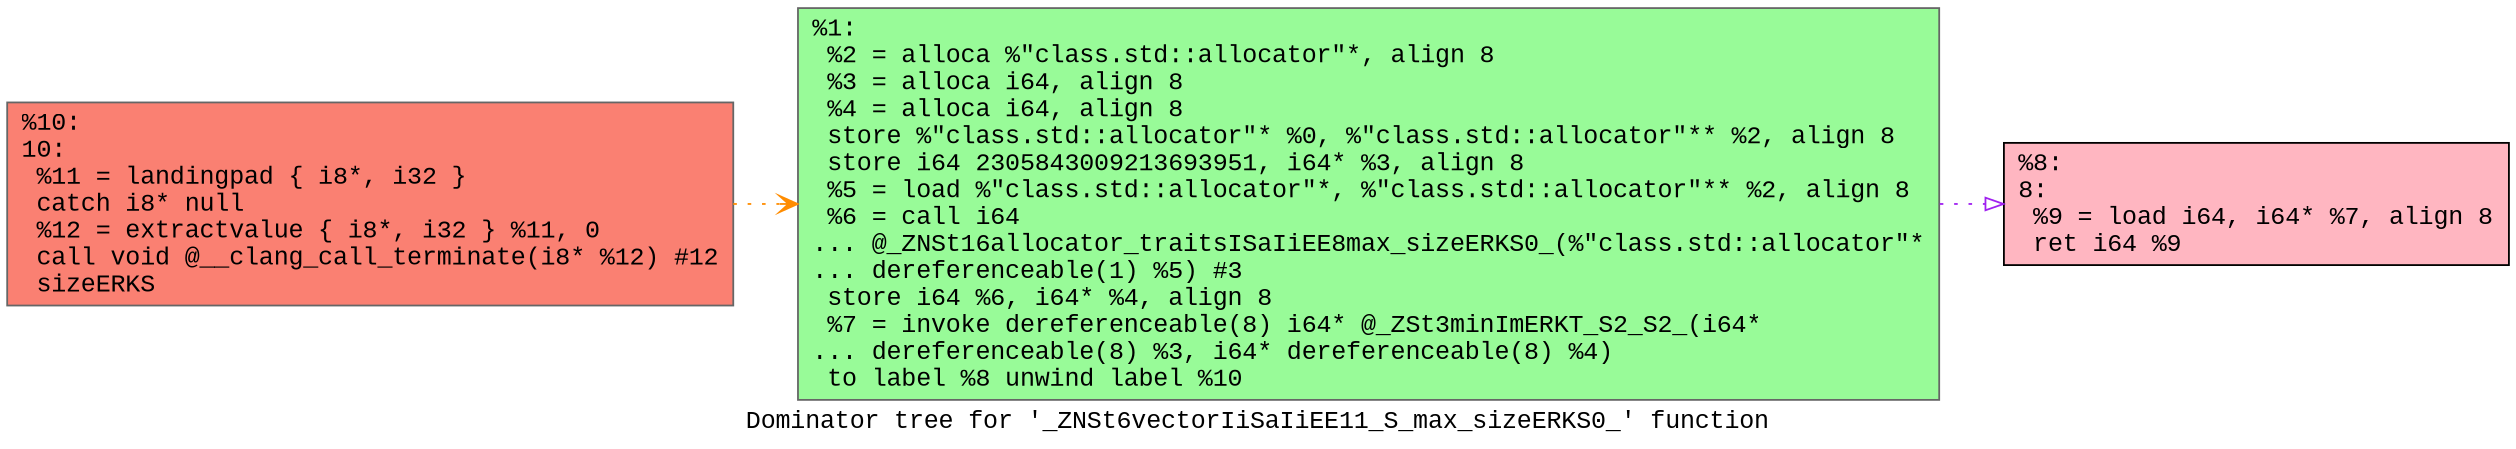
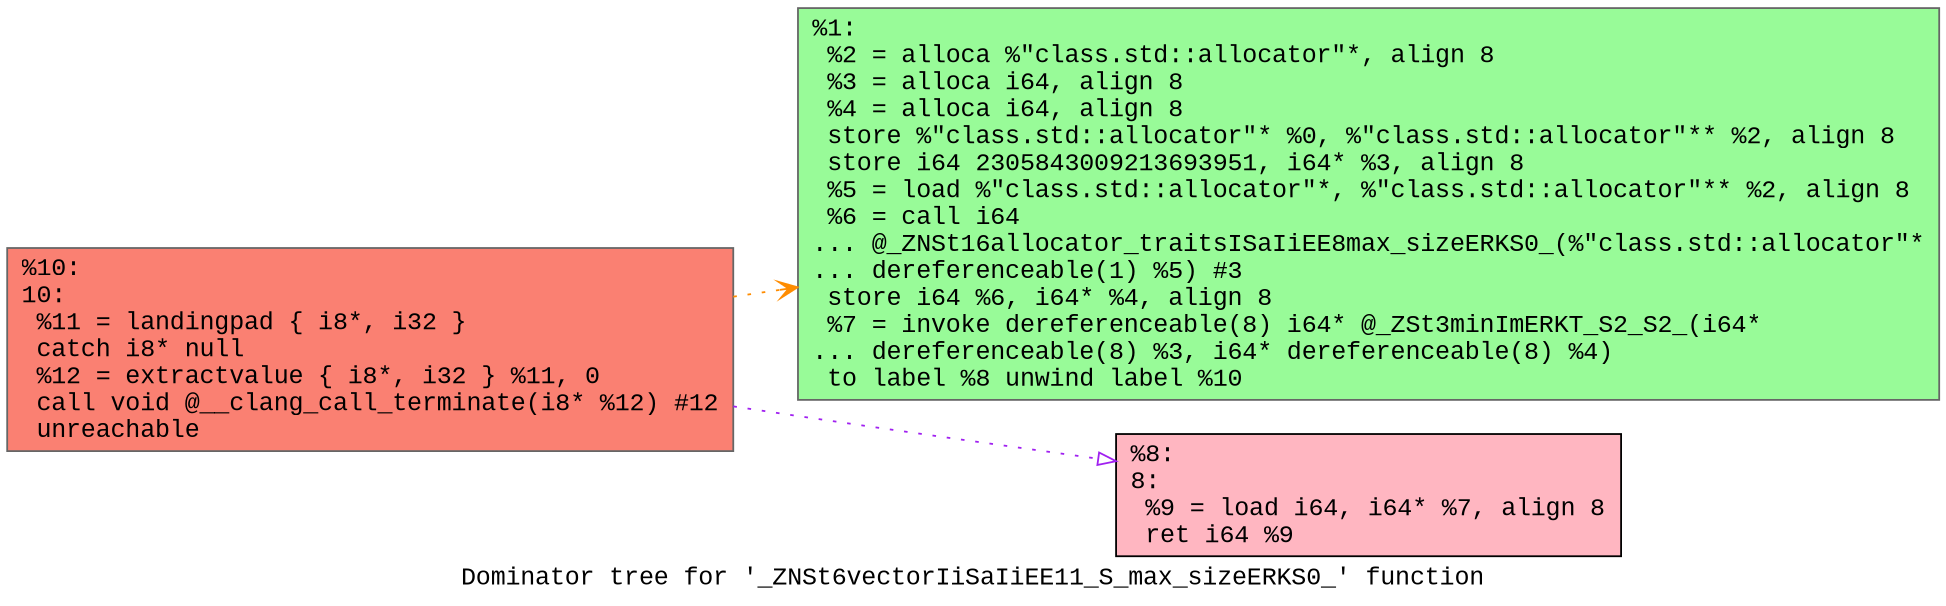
(1963, 204) -> (916, 433)
(89, 284) -> (111, 430)
